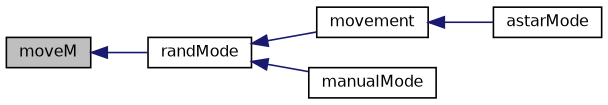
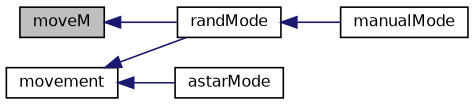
(292, 36) -> (153, 50)
